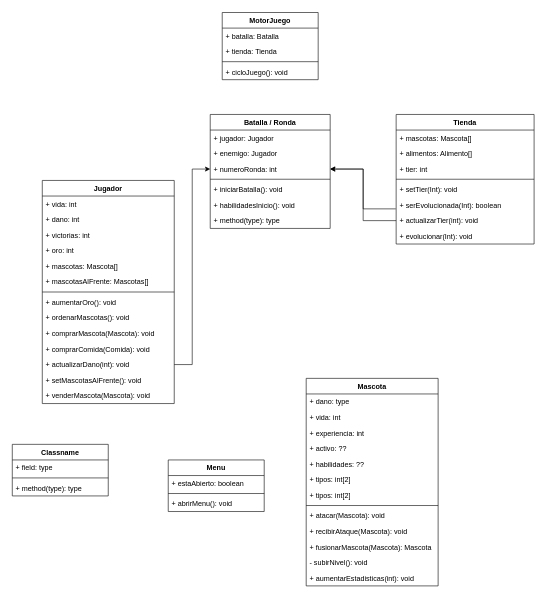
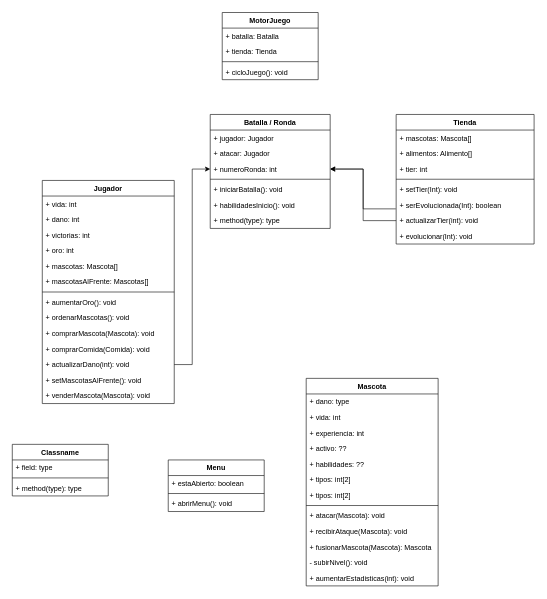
(246, 154) -> (245, 154)
